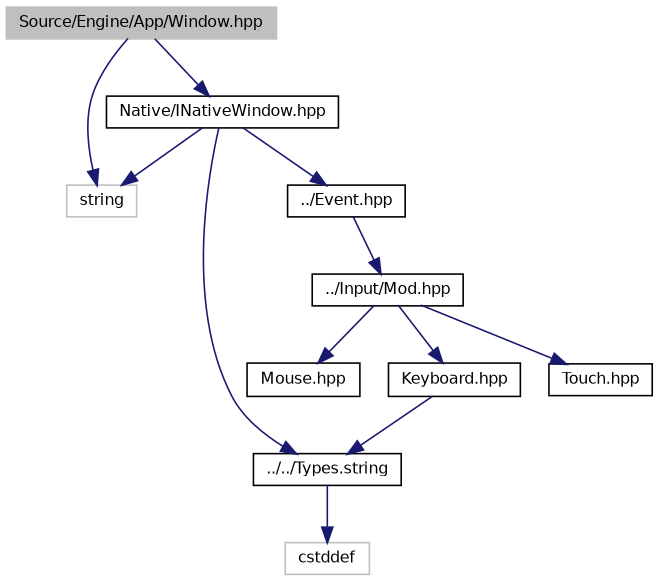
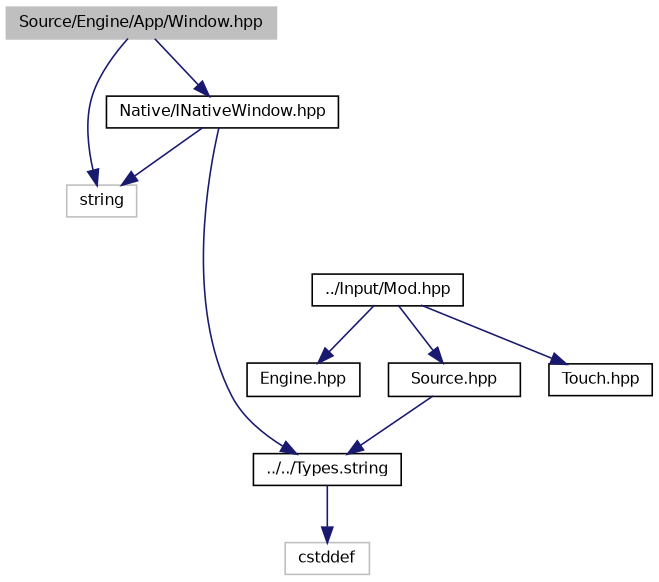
(346, 201) -> none
(303, 380) -> (303, 380)
(454, 380) -> (454, 380)
